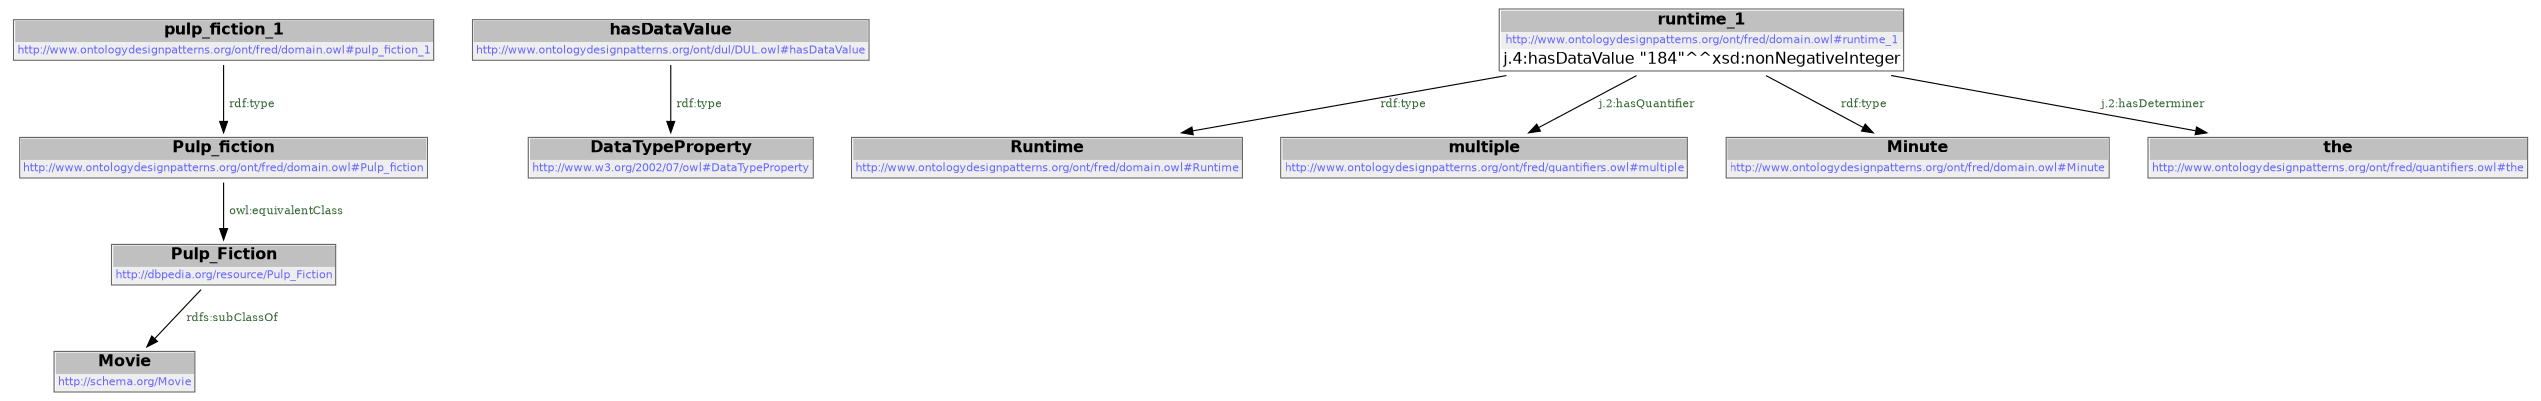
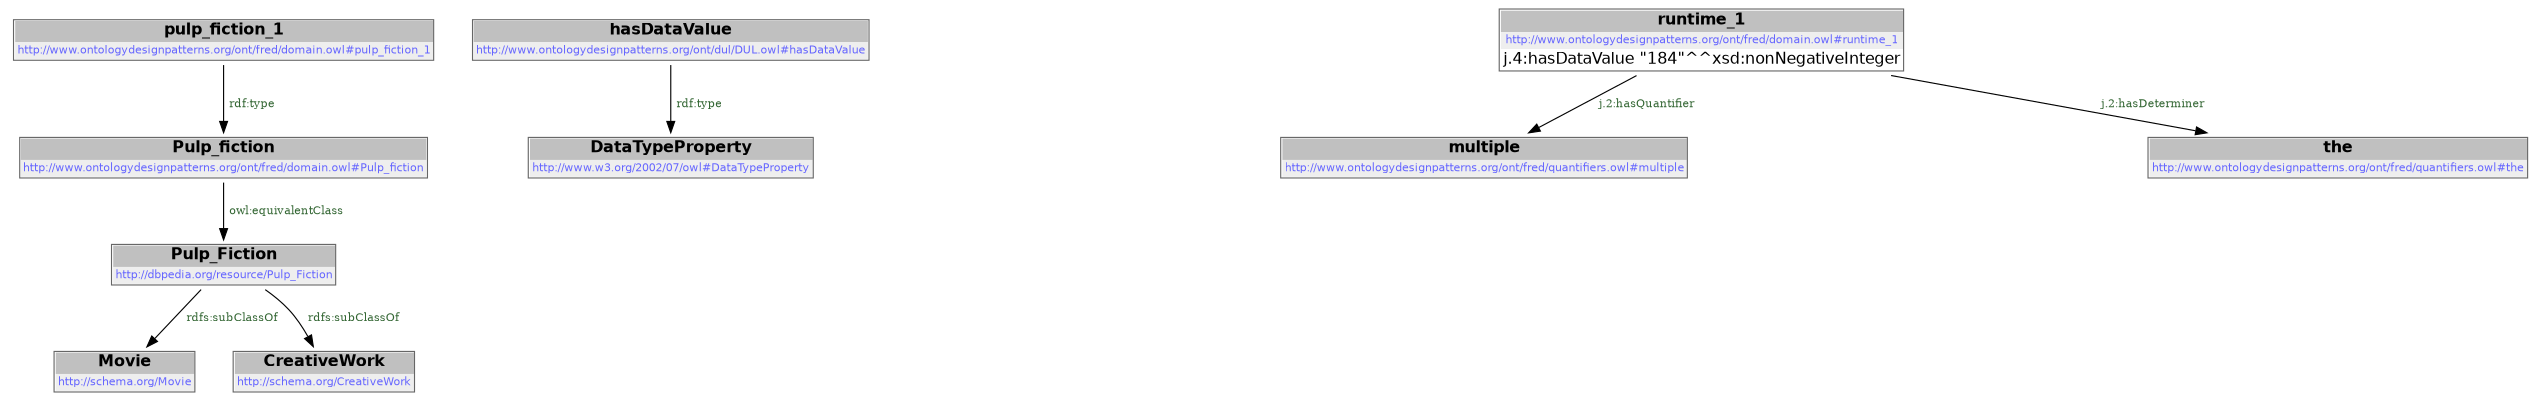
(1047, 158) -> none
(1918, 158) -> none
none -> (324, 372)
